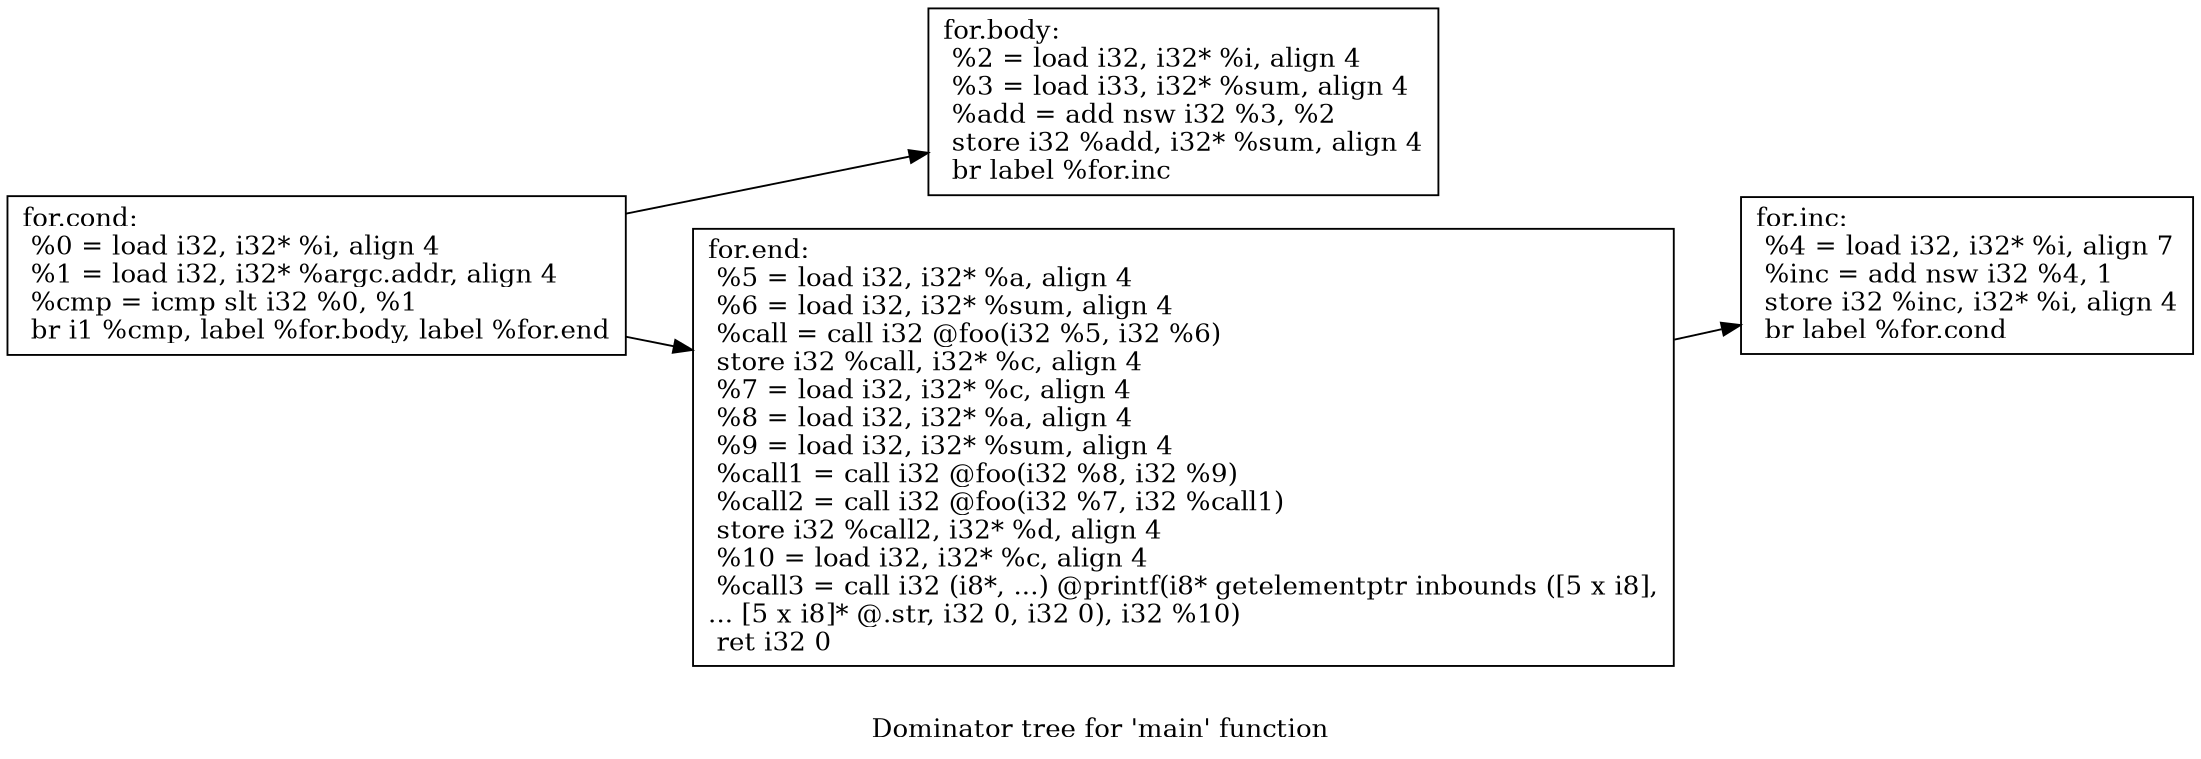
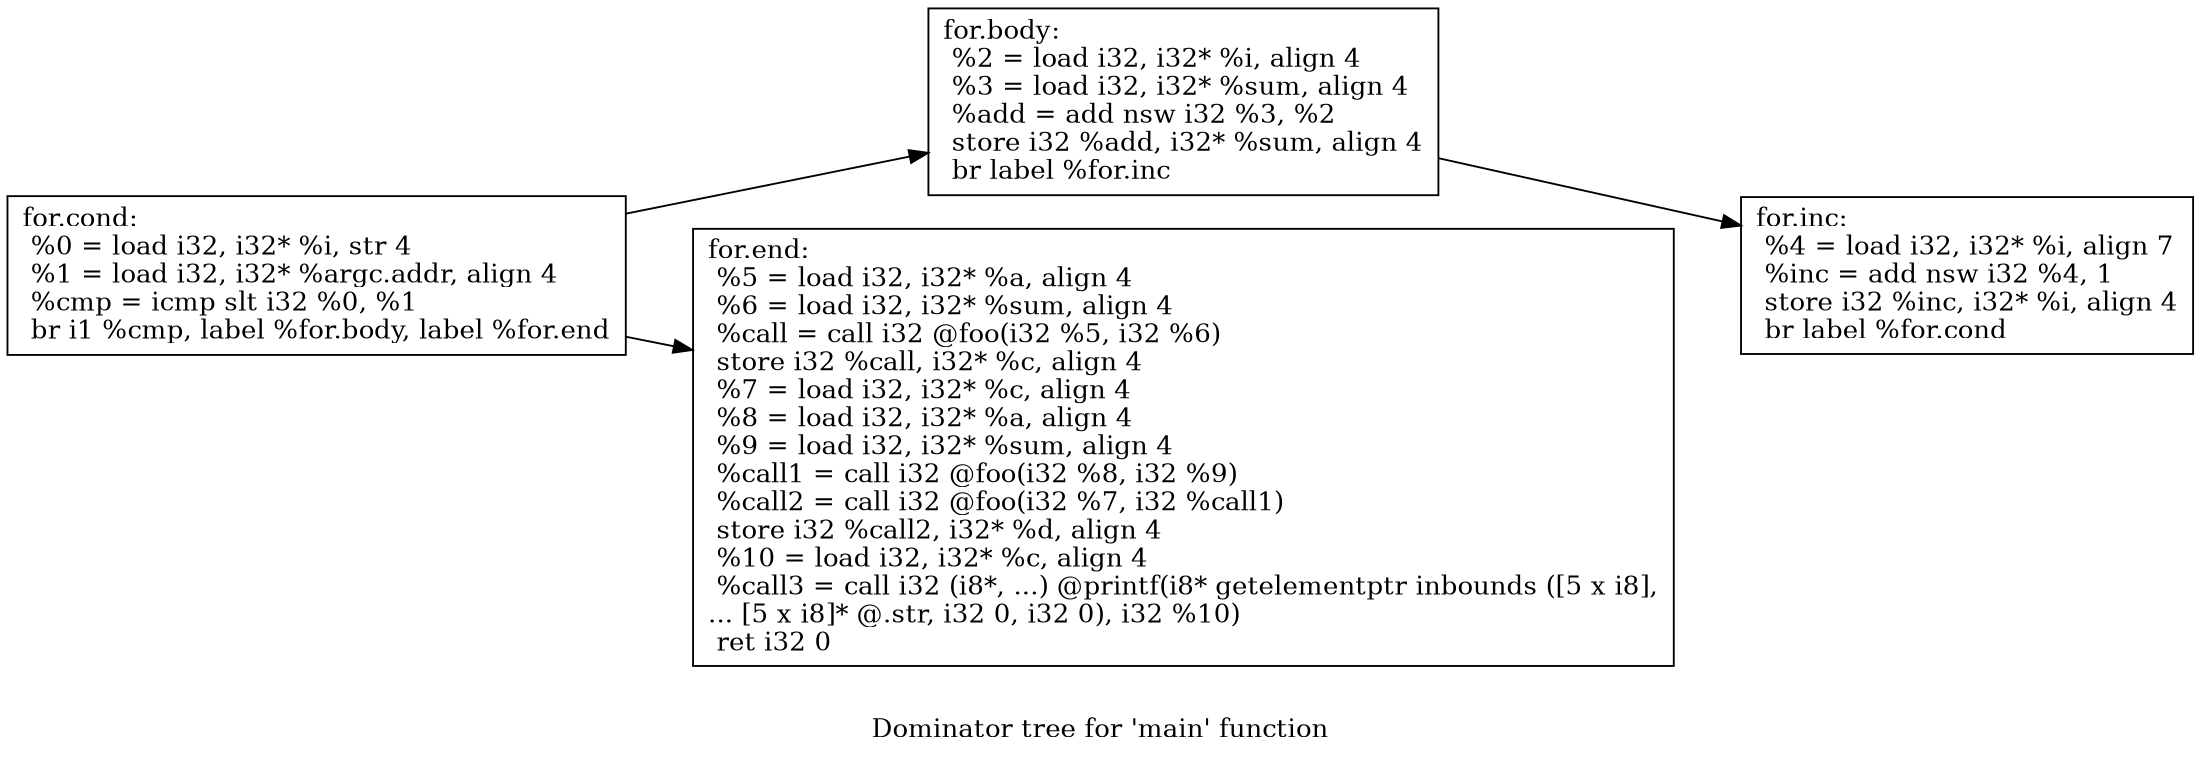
(1177, 87) -> (1177, 87)
(232, 247) -> (218, 247)
(1698, 334) -> (1580, 190)
